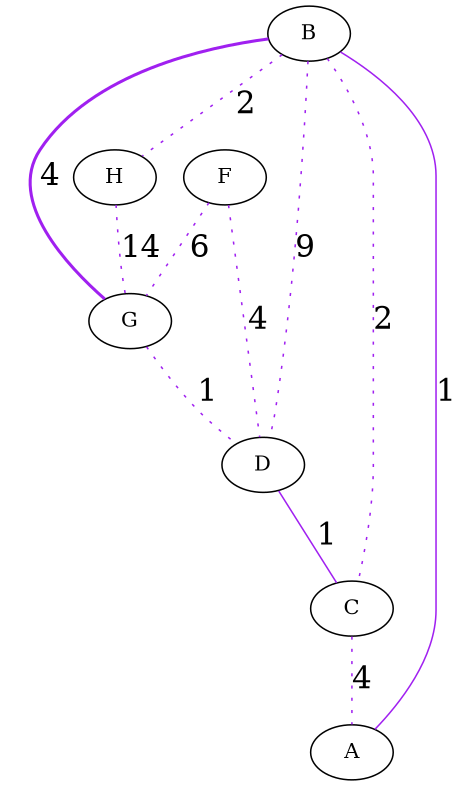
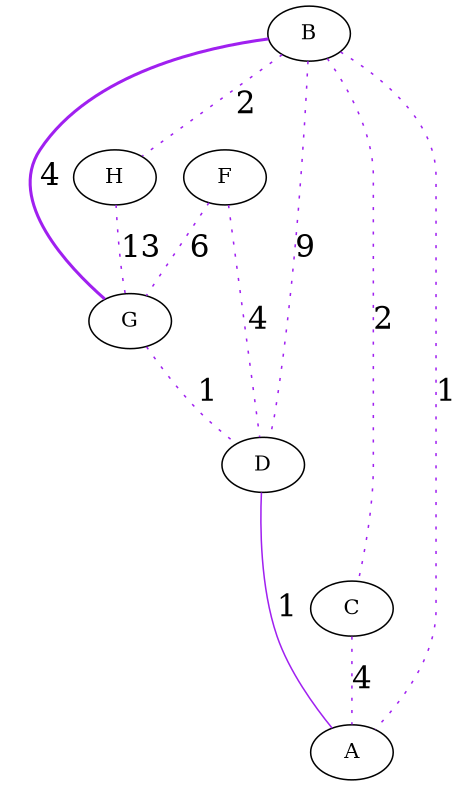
(141, 249) -> (141, 249)
(436, 380) -> (436, 380)
(308, 537) -> (272, 618)
